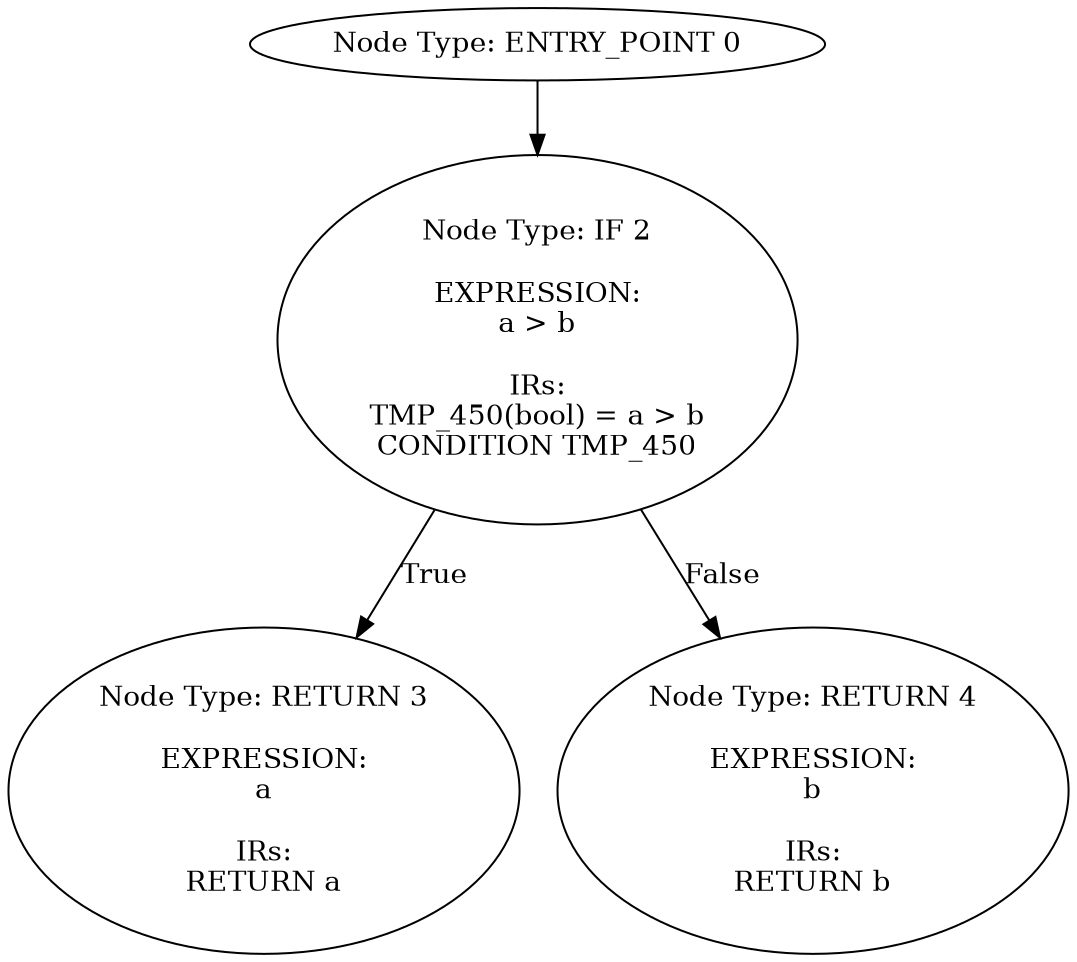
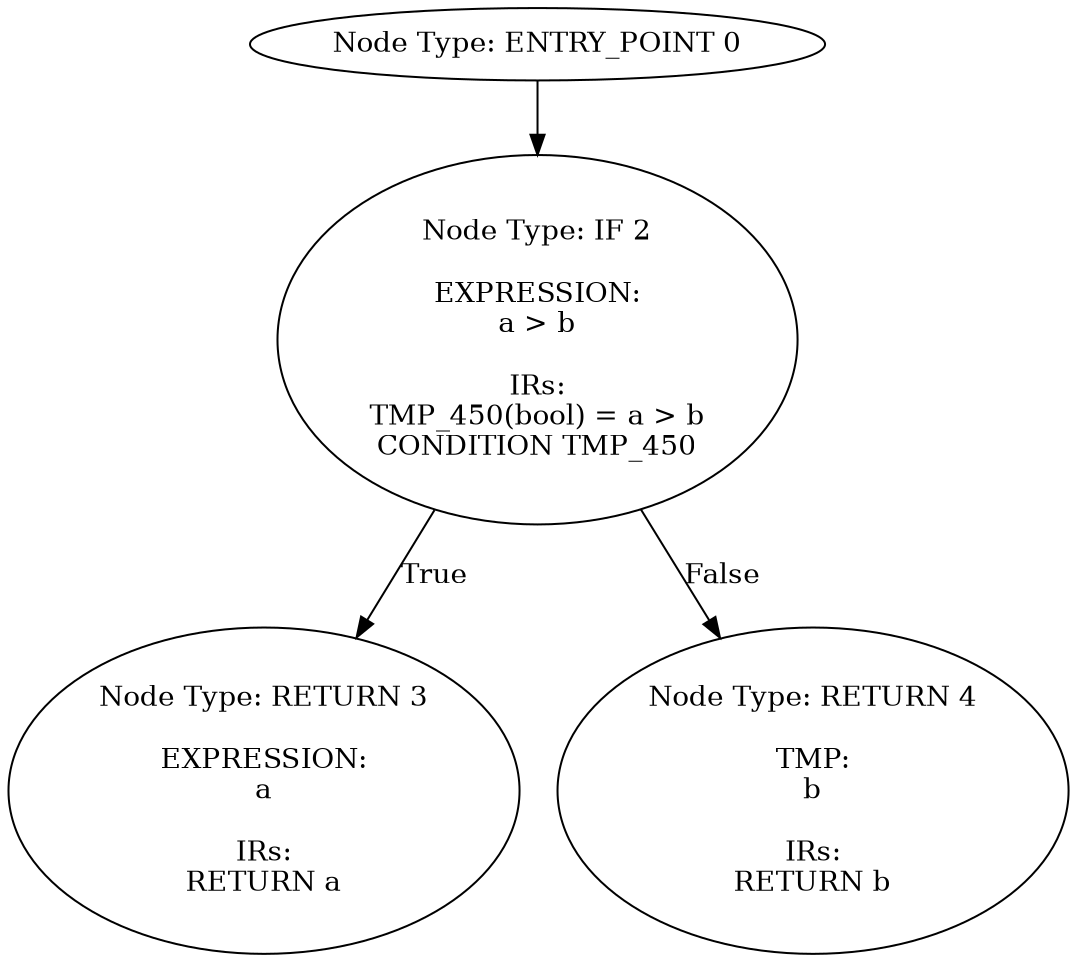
(813, 791) -> (813, 791)
